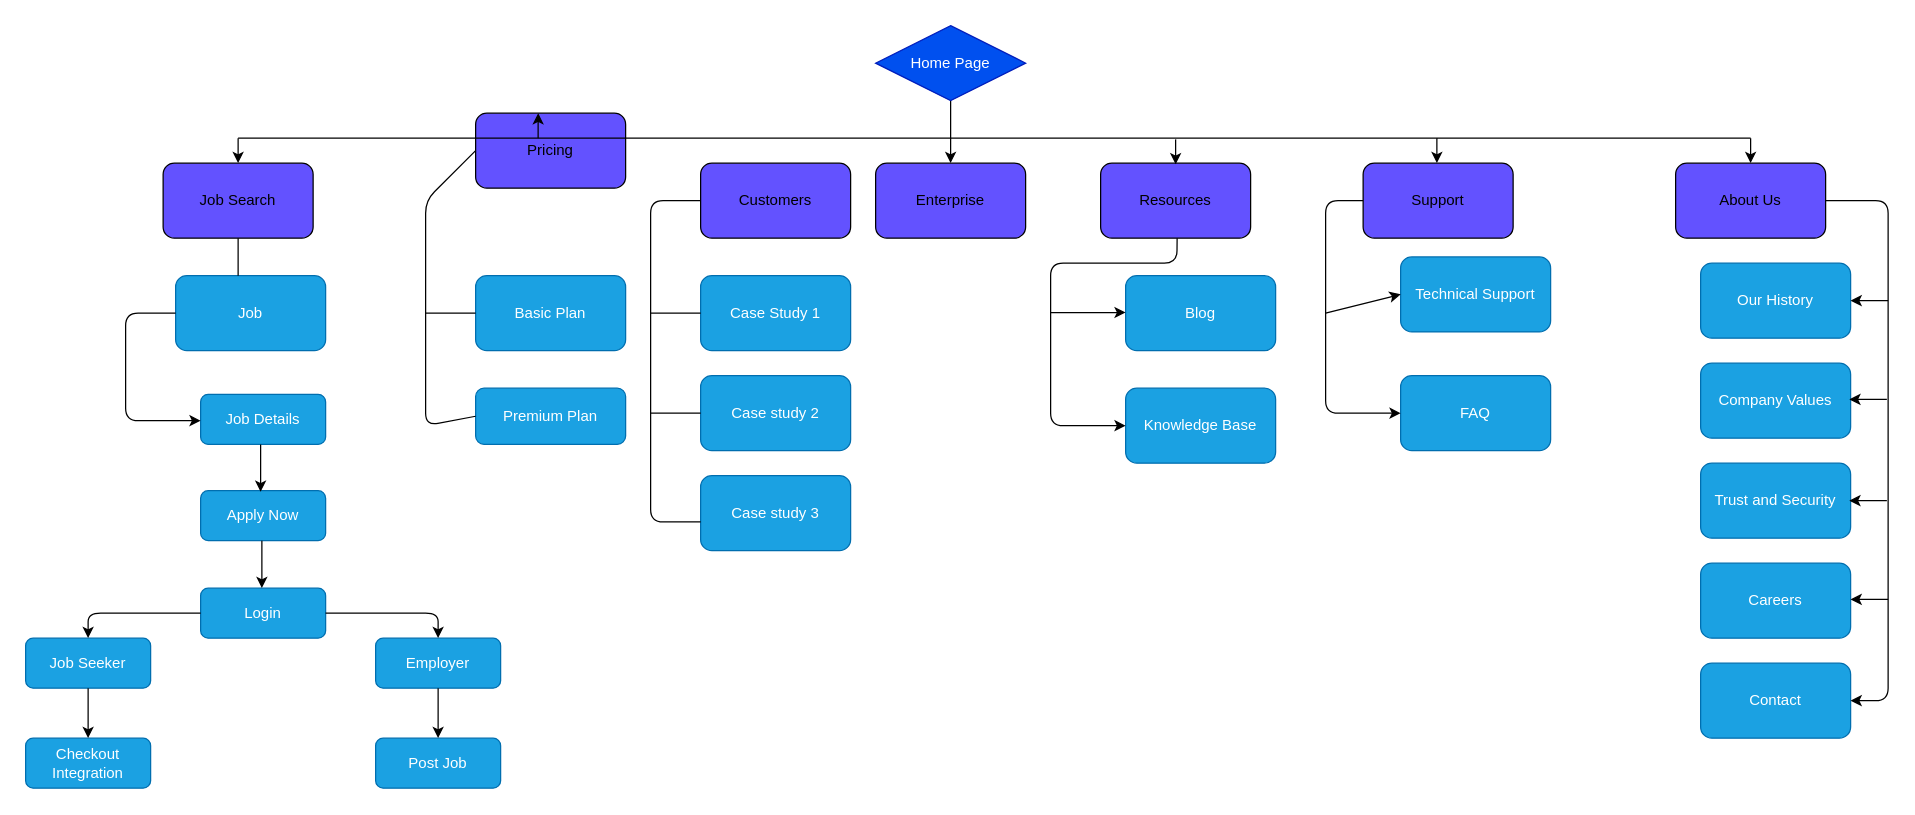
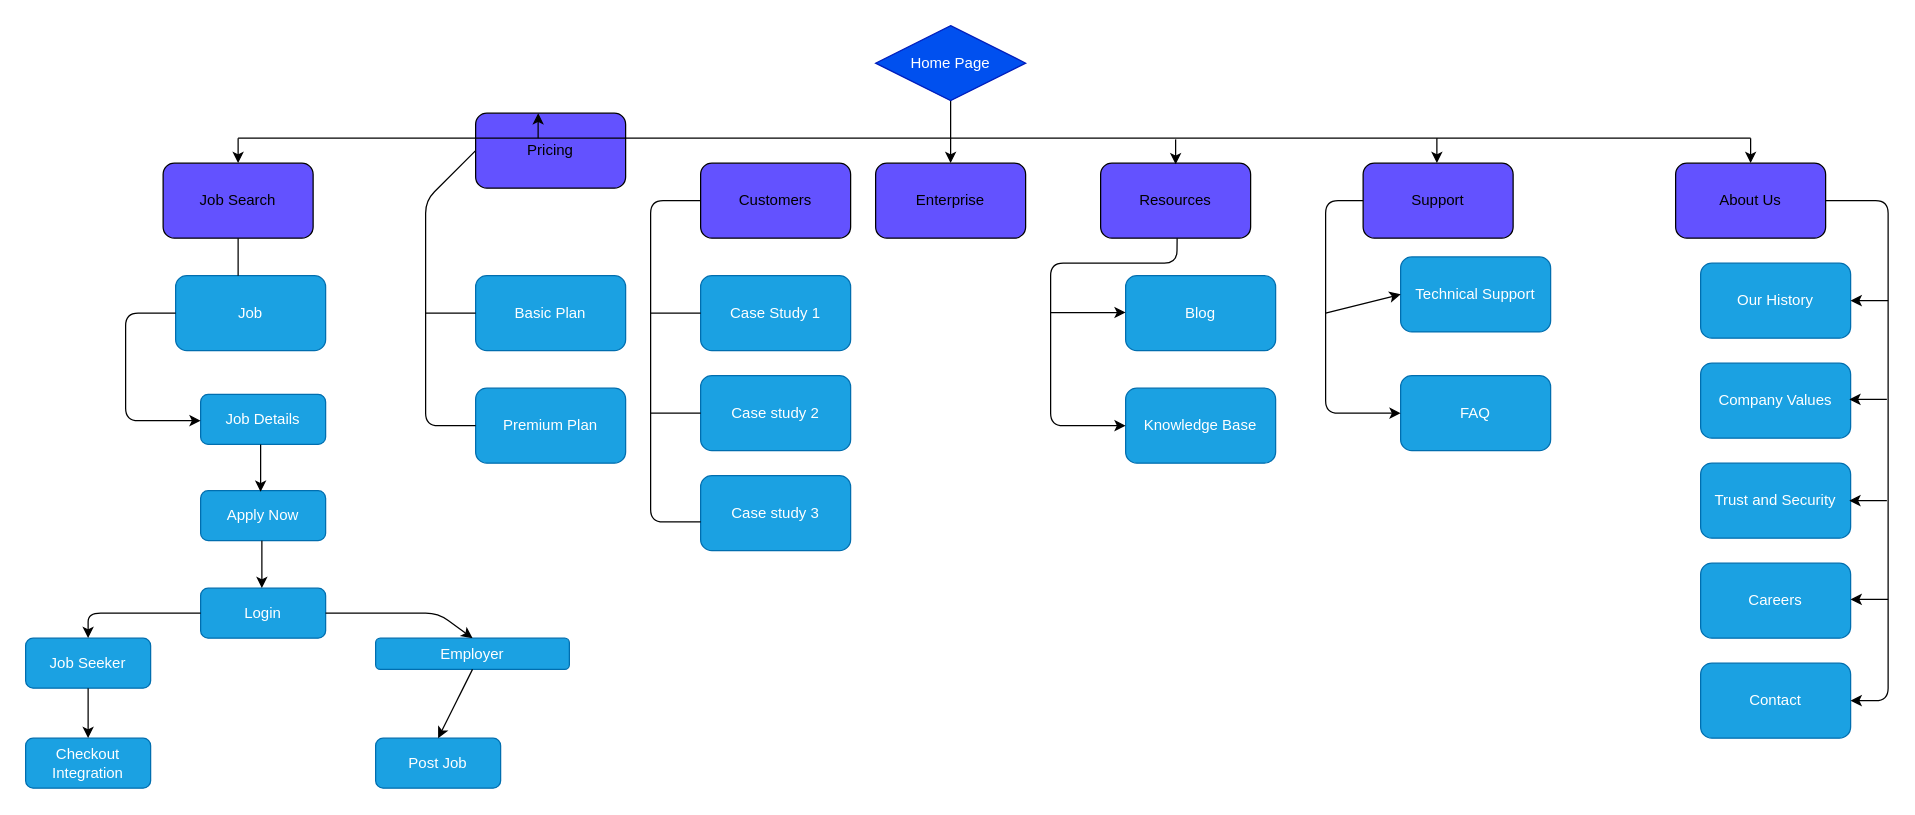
(551, 416) -> (551, 426)
(438, 663) -> (473, 654)
